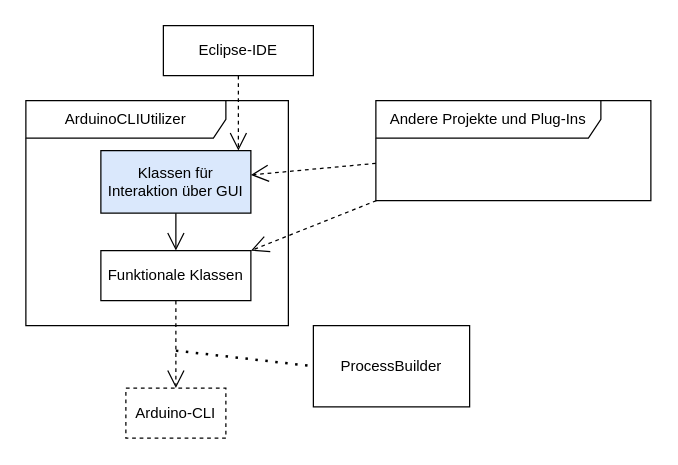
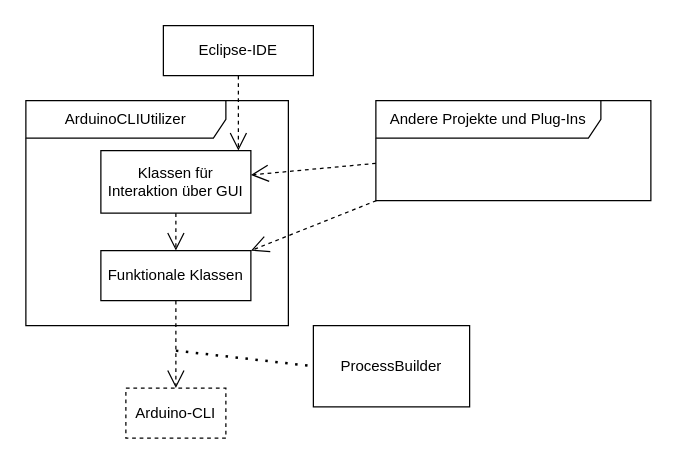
(176, 182) -> (176, 182)
(176, 229) -> (176, 229)
